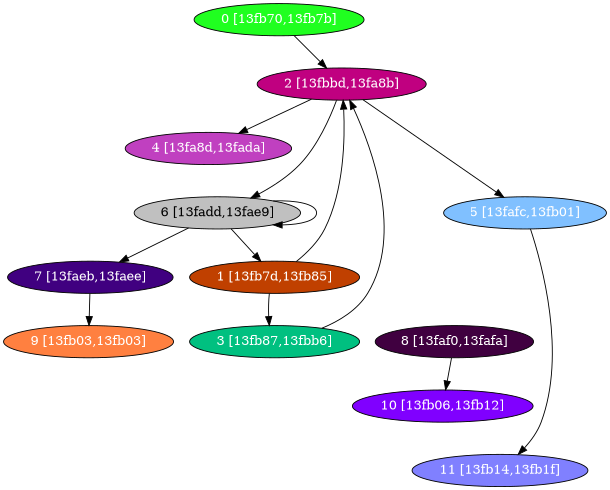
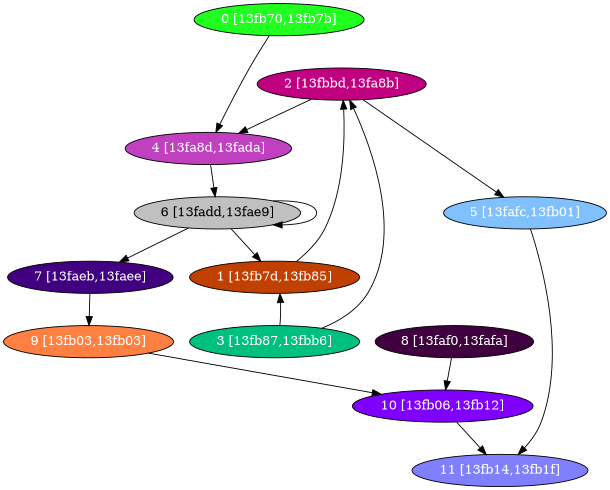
(307, 49) -> (243, 79)
(307, 155) -> (212, 176)
(269, 305) -> (281, 314)
none -> (260, 373)
none -> (468, 435)
